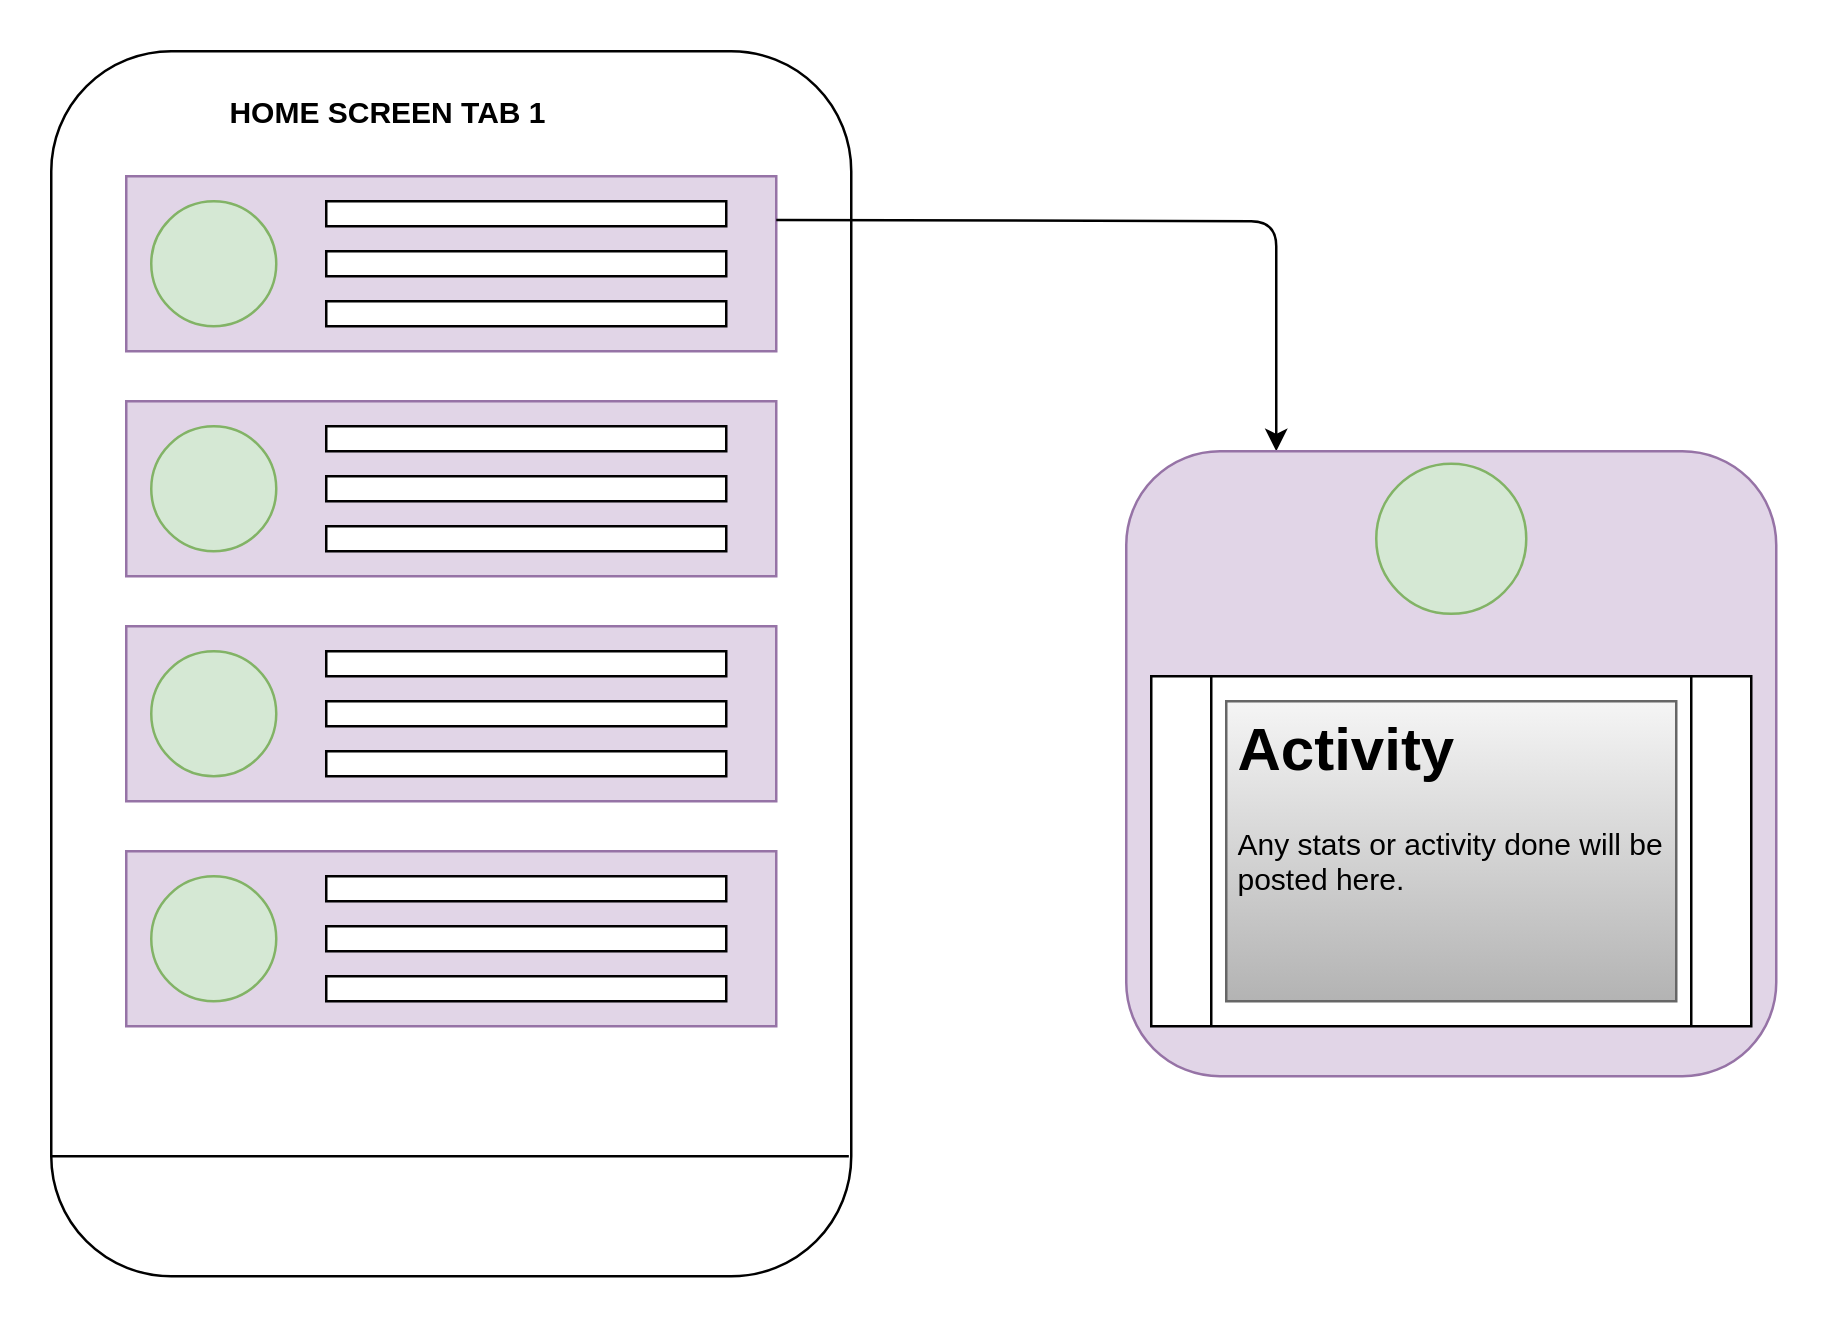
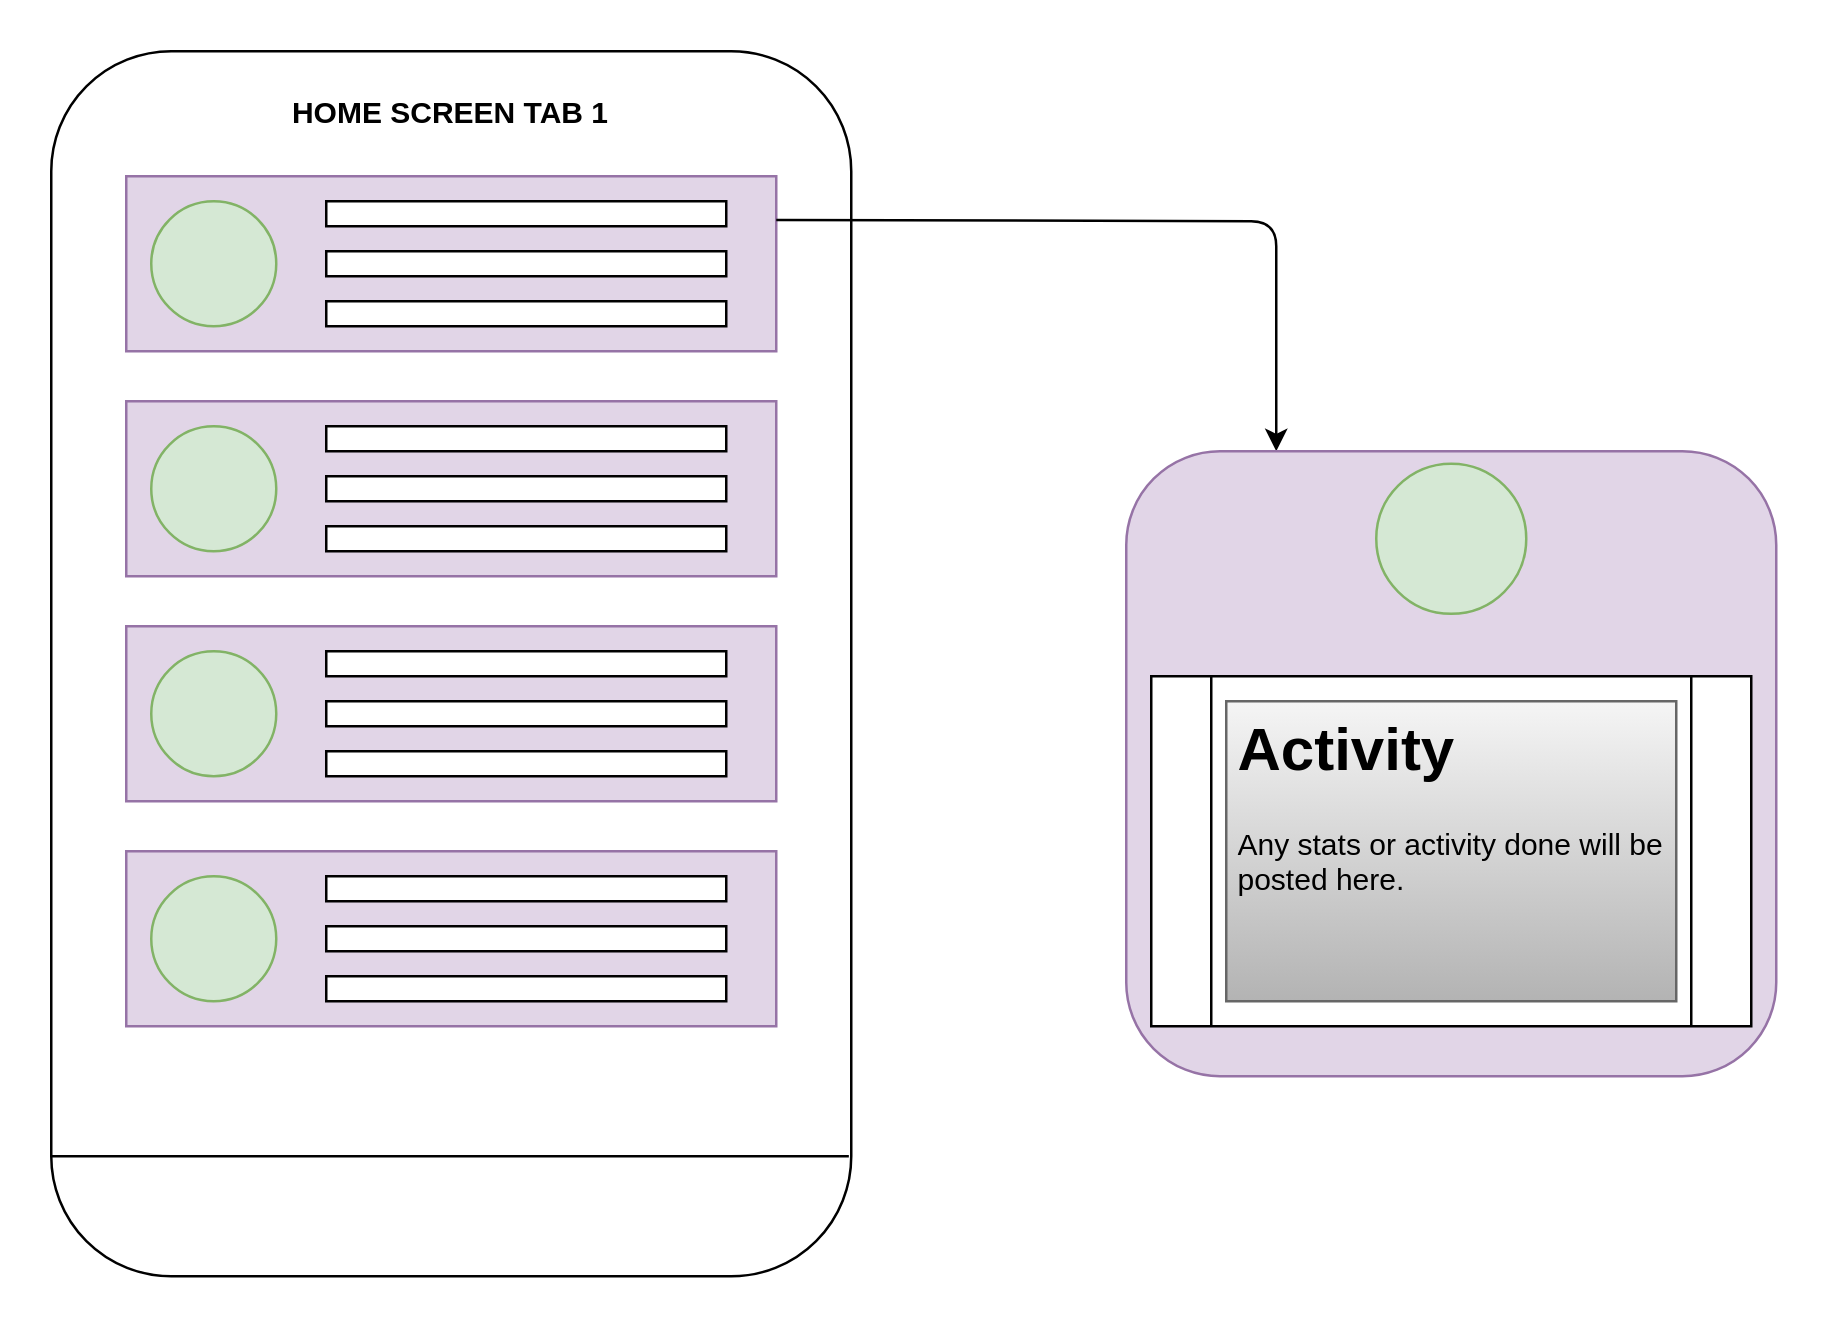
(389, 114) -> (451, 114)
